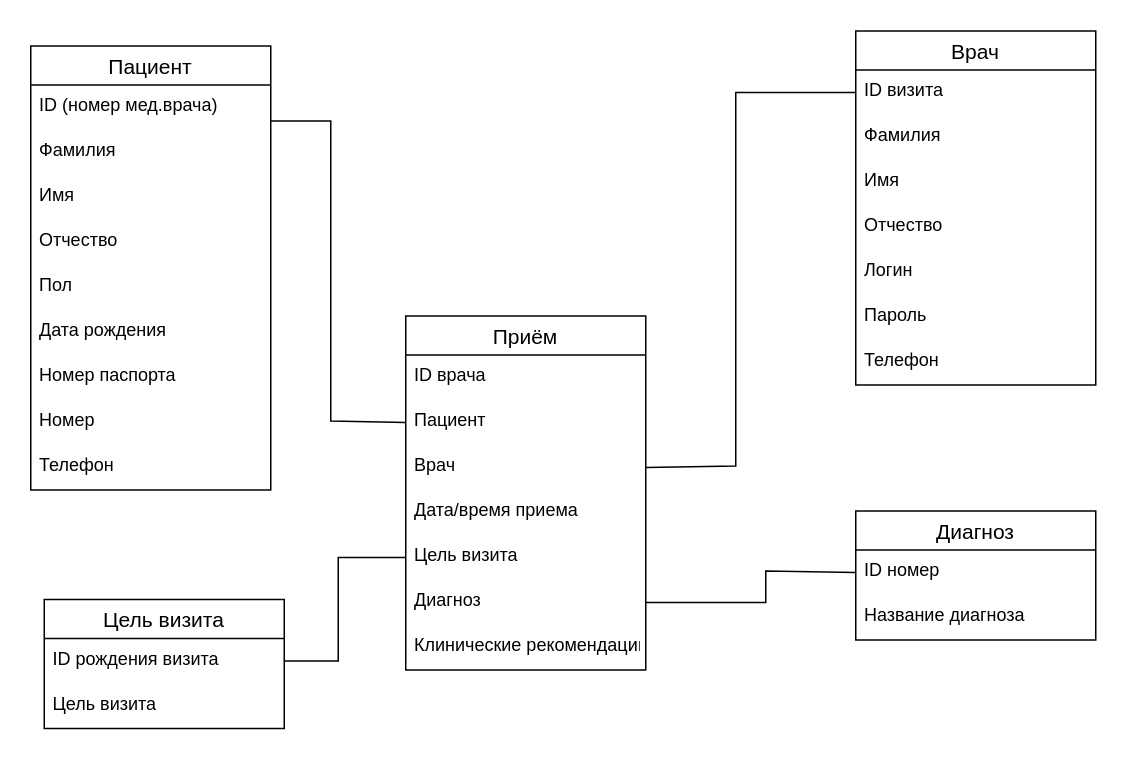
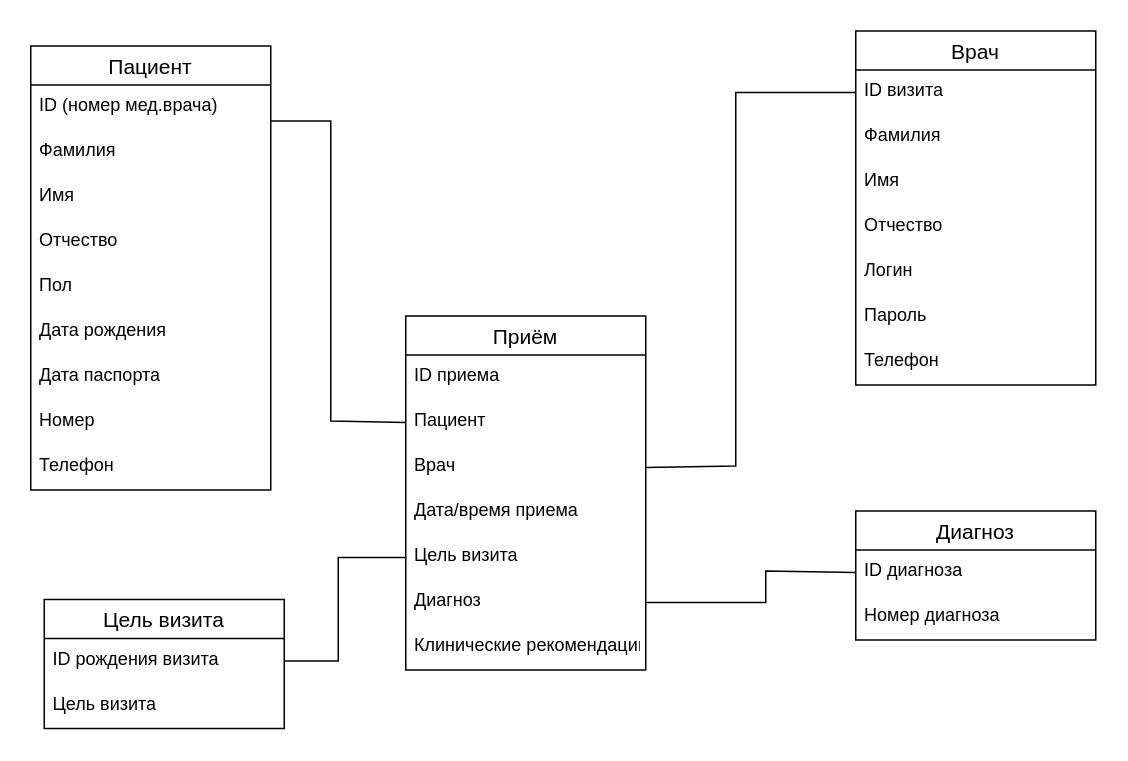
(107, 375) -> (102, 375)
(452, 375) -> (457, 375)
(902, 570) -> (917, 570)
(947, 615) -> (932, 615)
